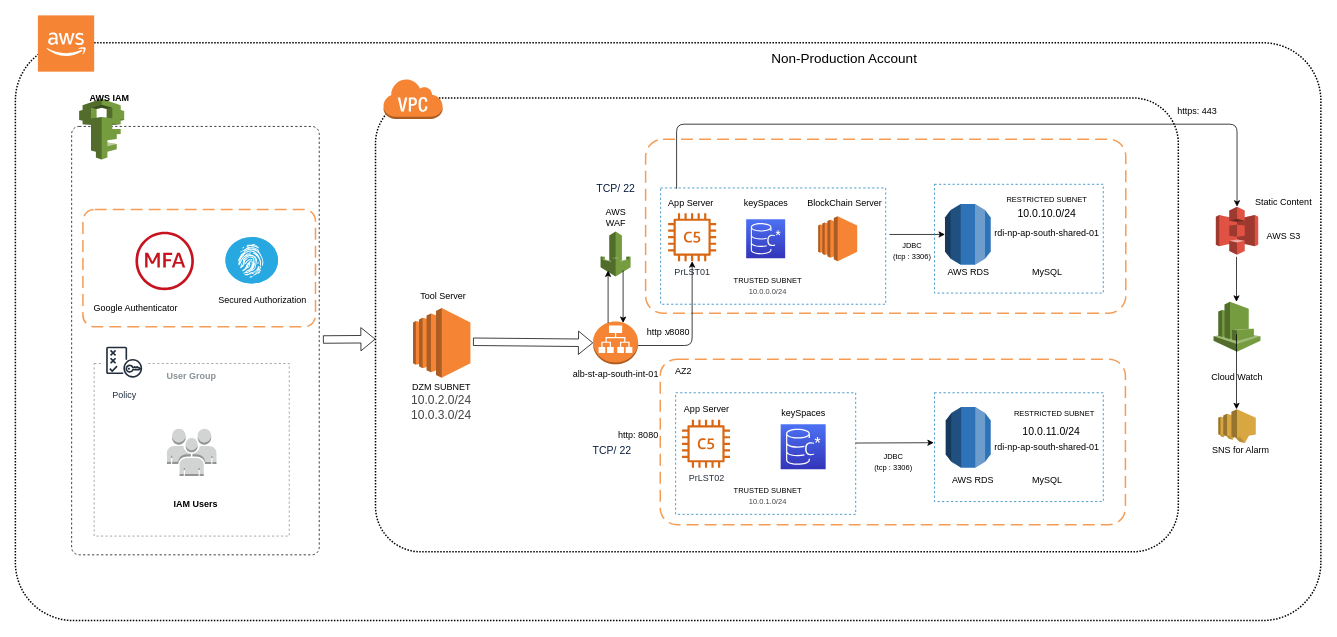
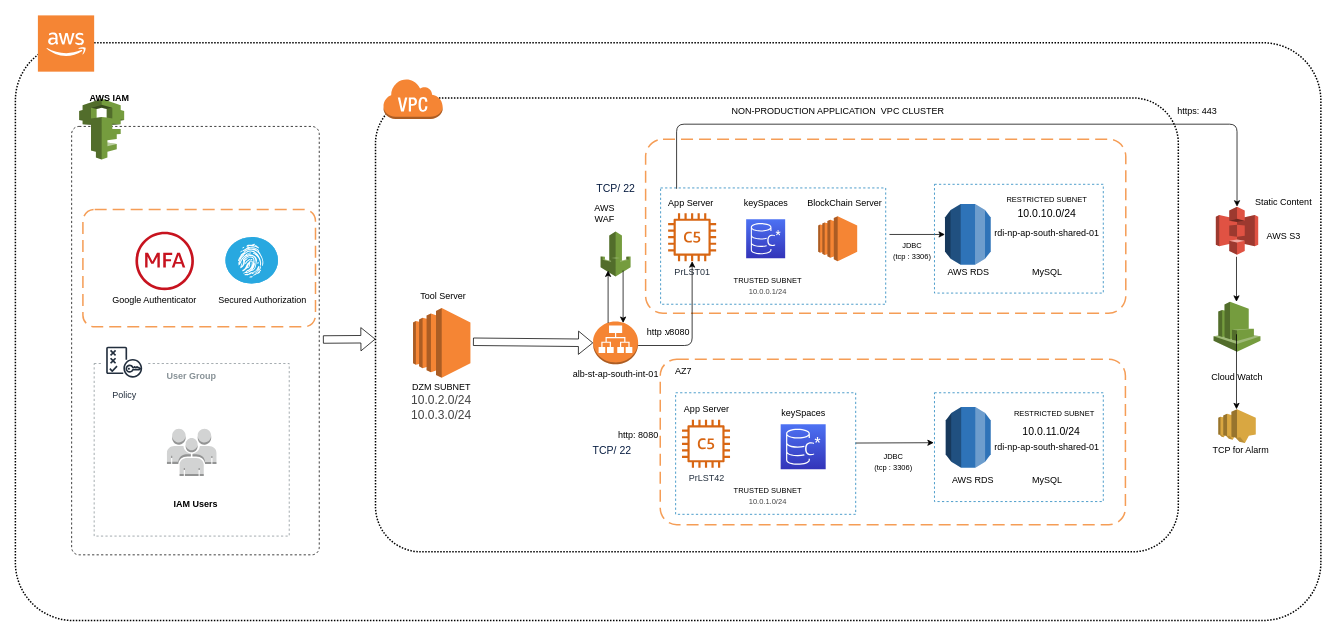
(844, 59) -> none
none -> (837, 111)
(615, 217) -> (604, 213)
(768, 285) -> (768, 285)
(135, 308) -> (154, 300)
(683, 372) -> (683, 372)
(1241, 450) -> (1241, 450)
(707, 478) -> (707, 478)
